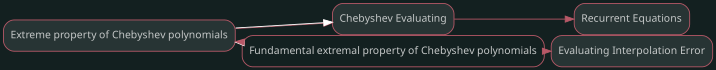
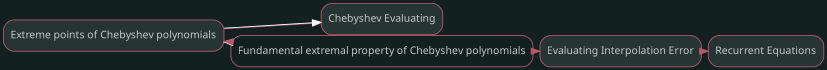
(510, 19) -> (702, 51)
(119, 36) -> (114, 36)
